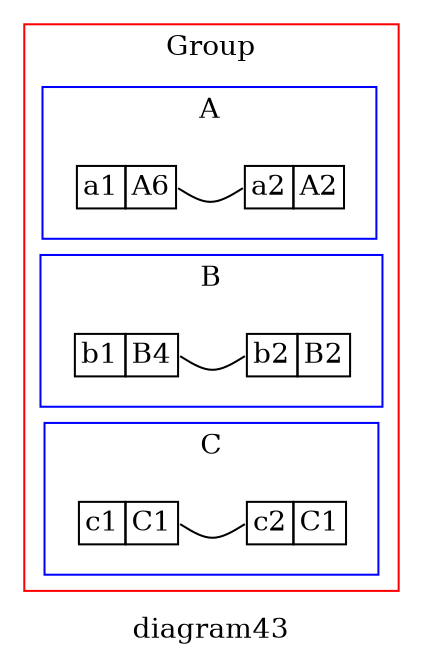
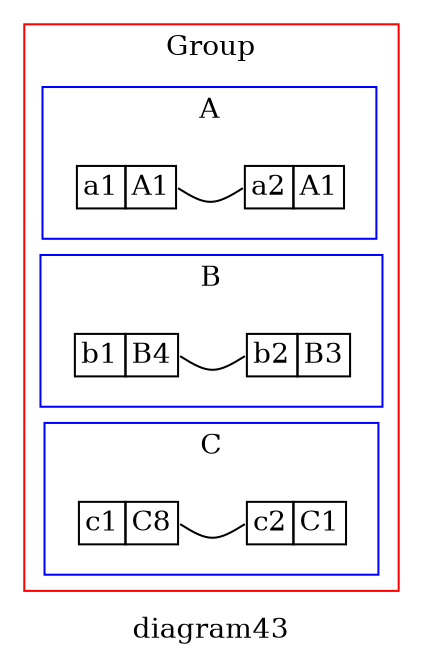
(151, 186) -> (151, 186)
(319, 186) -> (319, 186)
(324, 354) -> (324, 354)
(152, 522) -> (152, 522)
